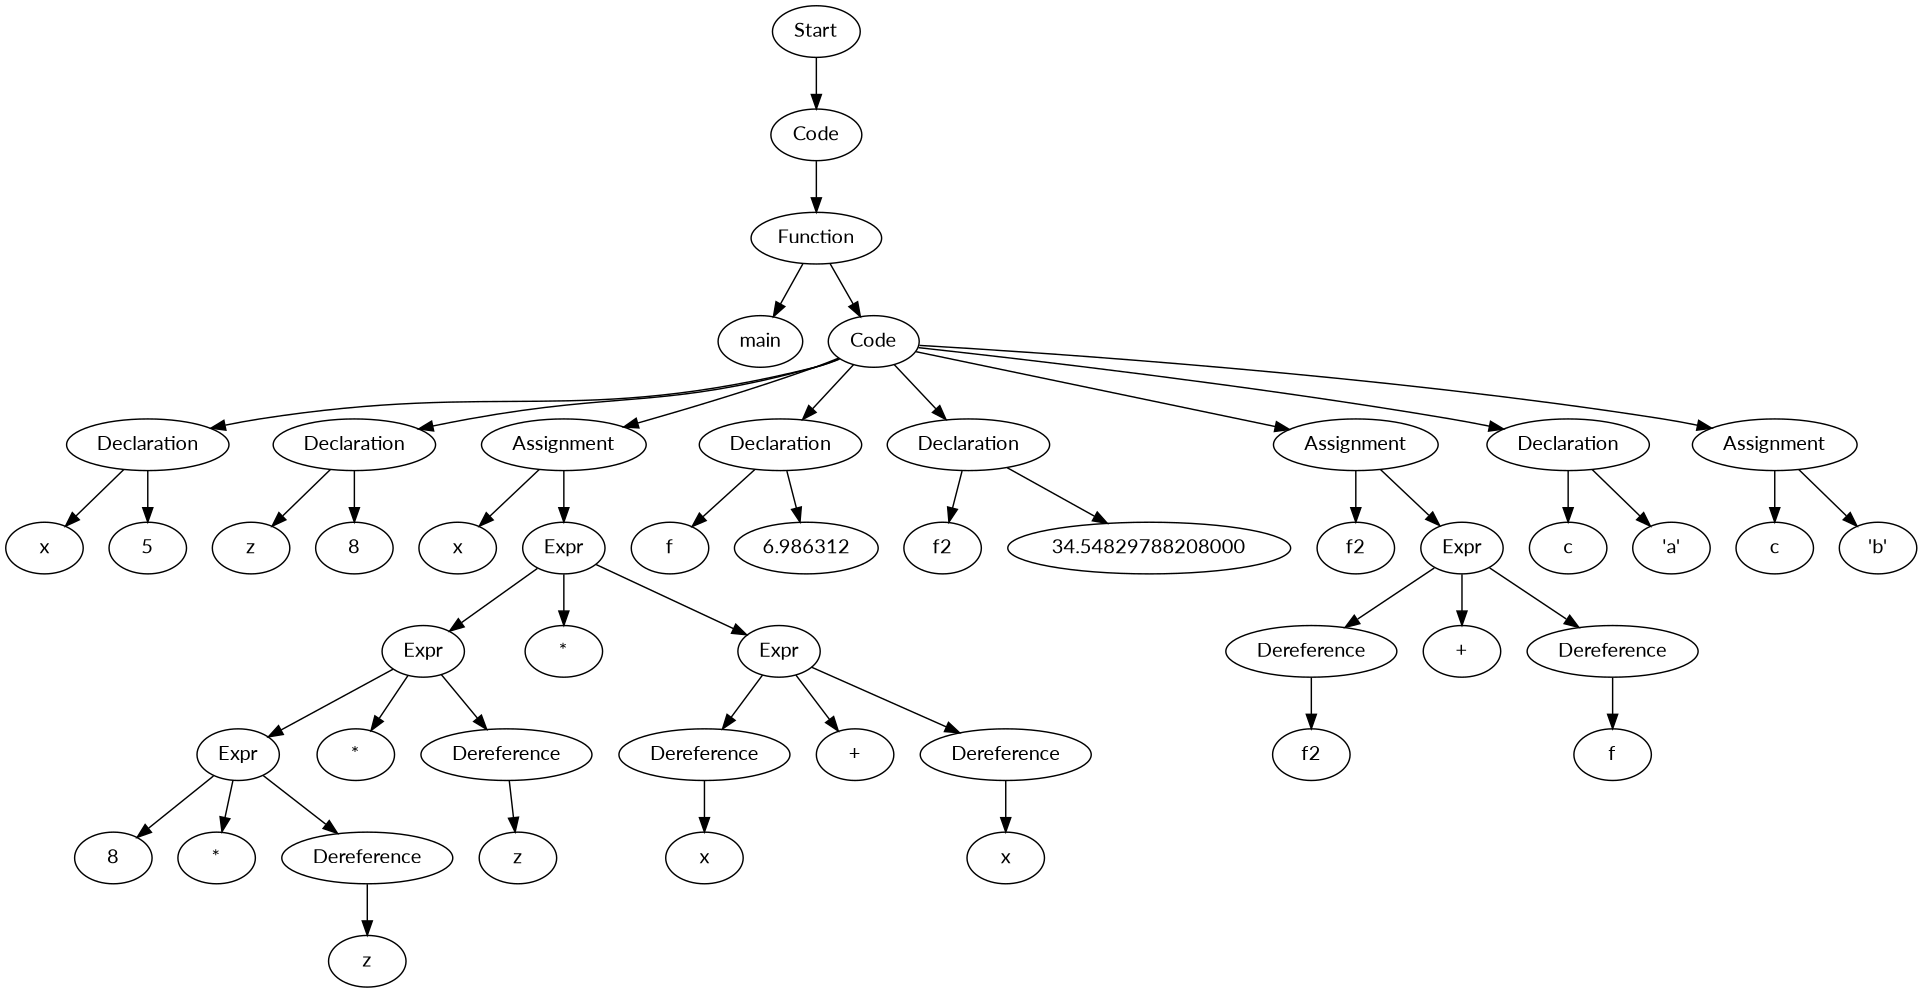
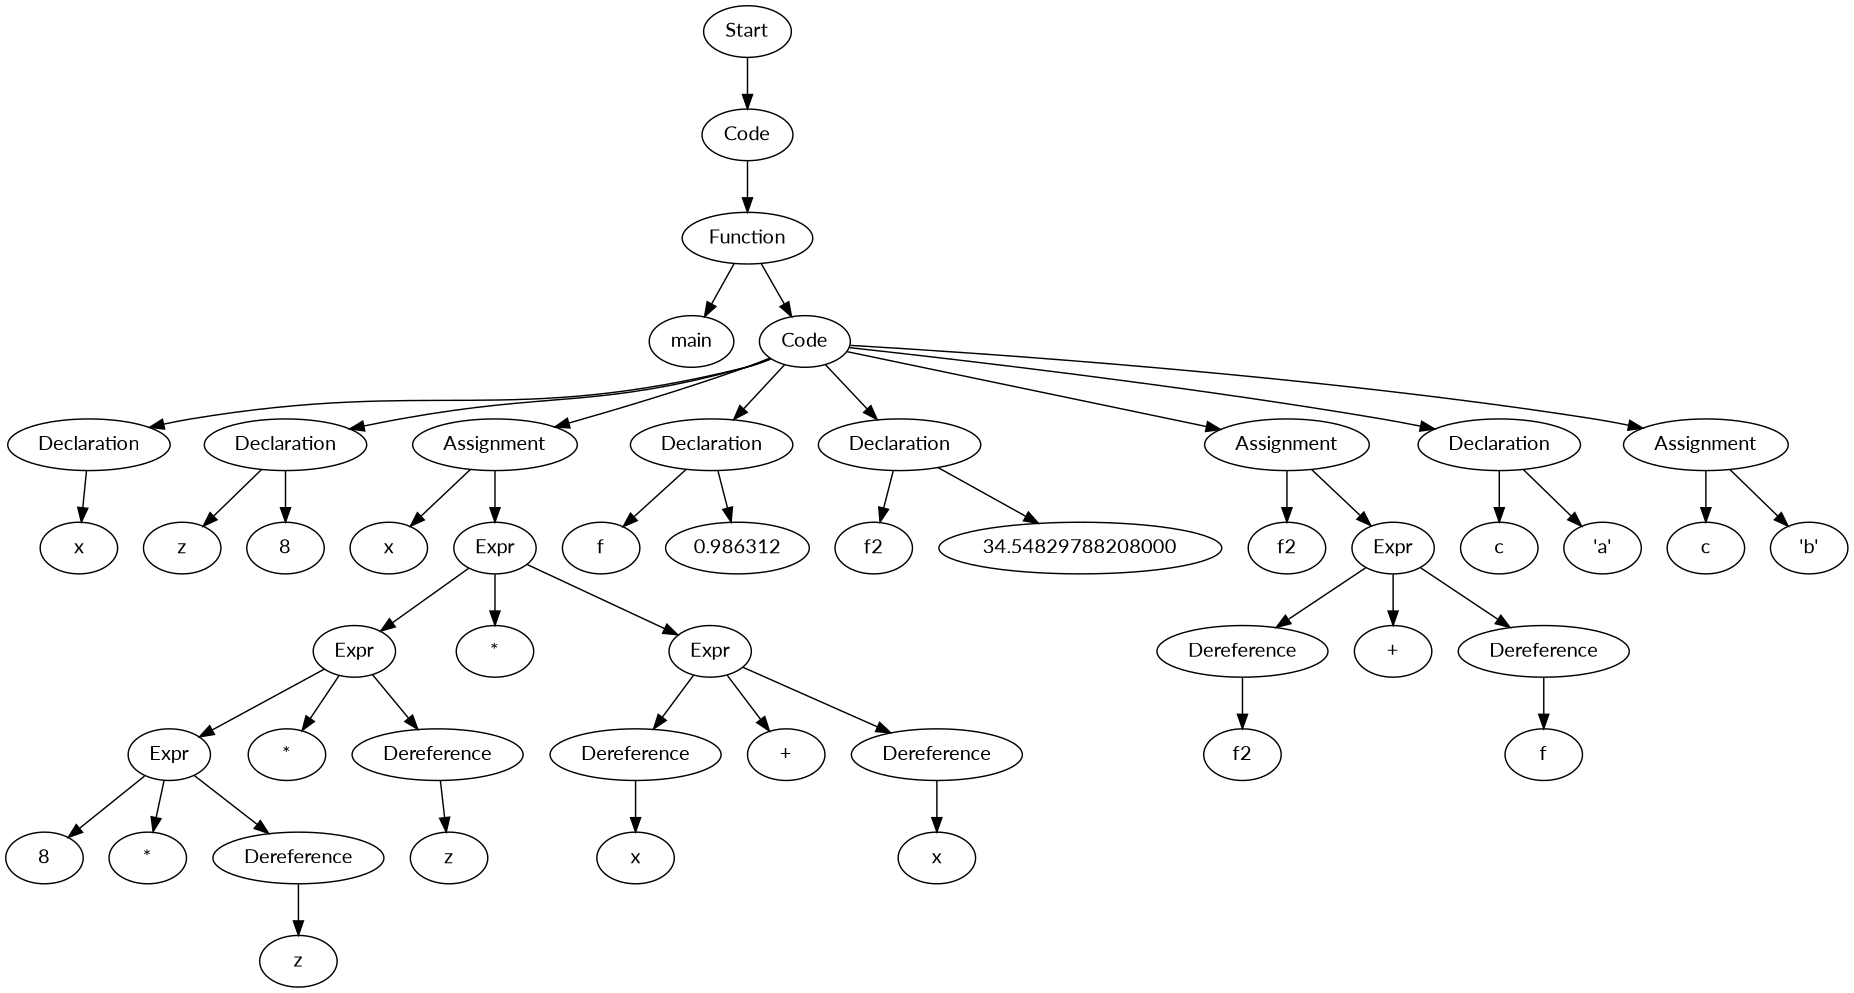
(148, 548) -> none
(806, 548) -> (737, 548)
